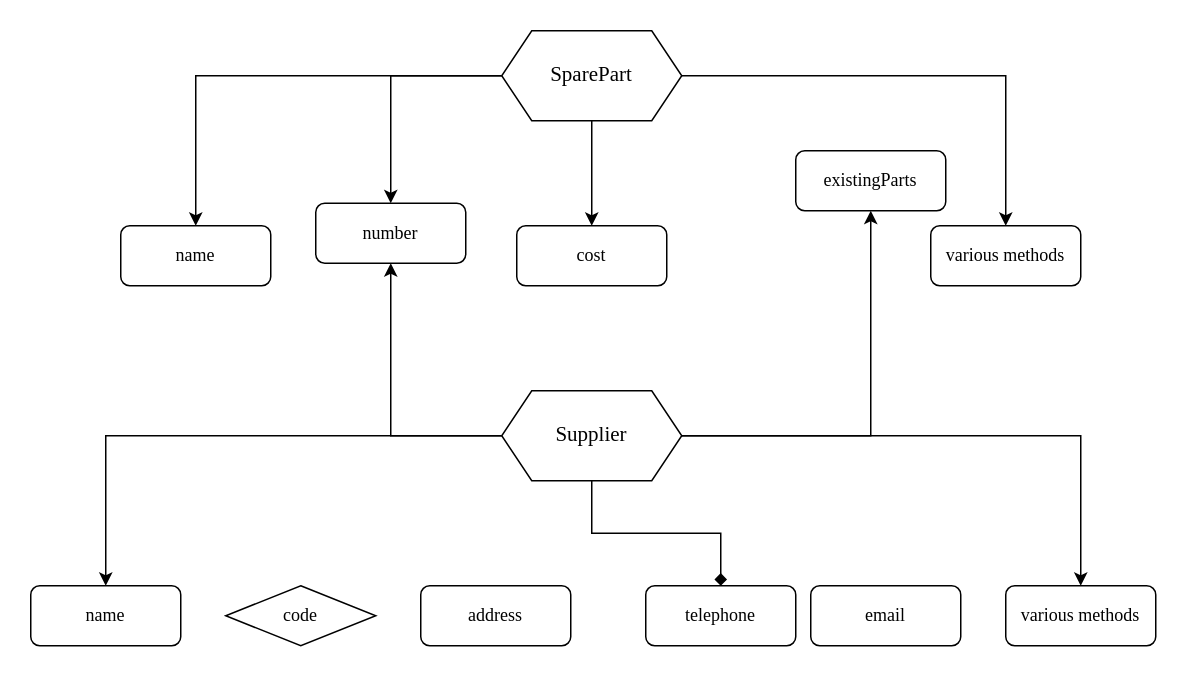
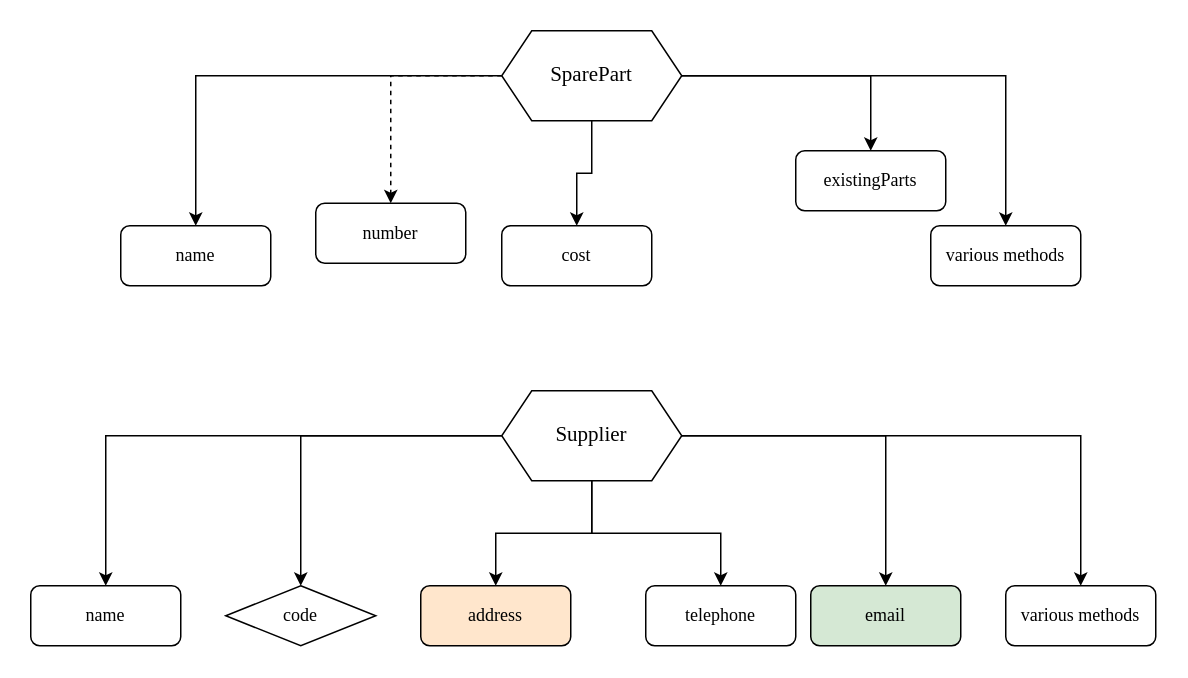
none -> (871, 109)
(391, 133) -> (391, 133)
(592, 256) -> (577, 256)
(871, 327) -> (886, 507)
(391, 352) -> (522, 533)
none -> (301, 506)
(721, 573) -> (721, 574)
(496, 616) -> (496, 616)
(886, 616) -> (886, 616)
